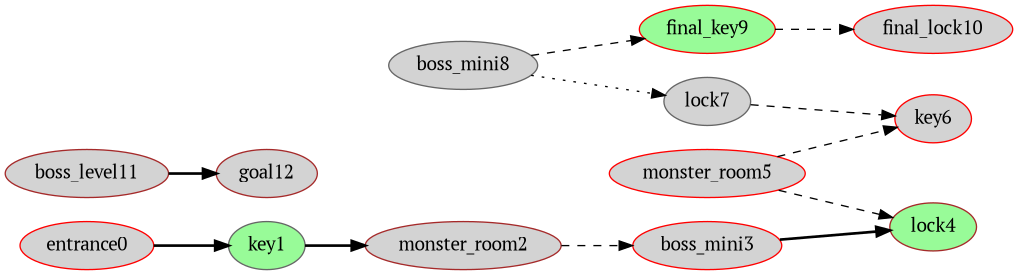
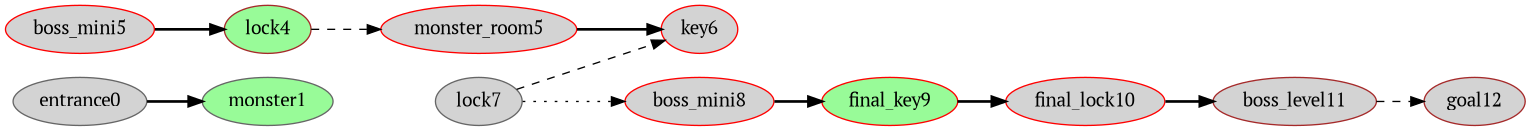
(807, 29) -> (975, 101)
(581, 48) -> (791, 101)
(463, 65) -> (699, 101)
(591, 84) -> (567, 101)
none -> (1183, 101)
(831, 144) -> (612, 29)
(186, 174) -> (1393, 101)
(829, 202) -> (339, 29)
(87, 246) -> (80, 101)
(267, 246) -> (268, 101)
(463, 246) -> none
(707, 246) -> (80, 29)
